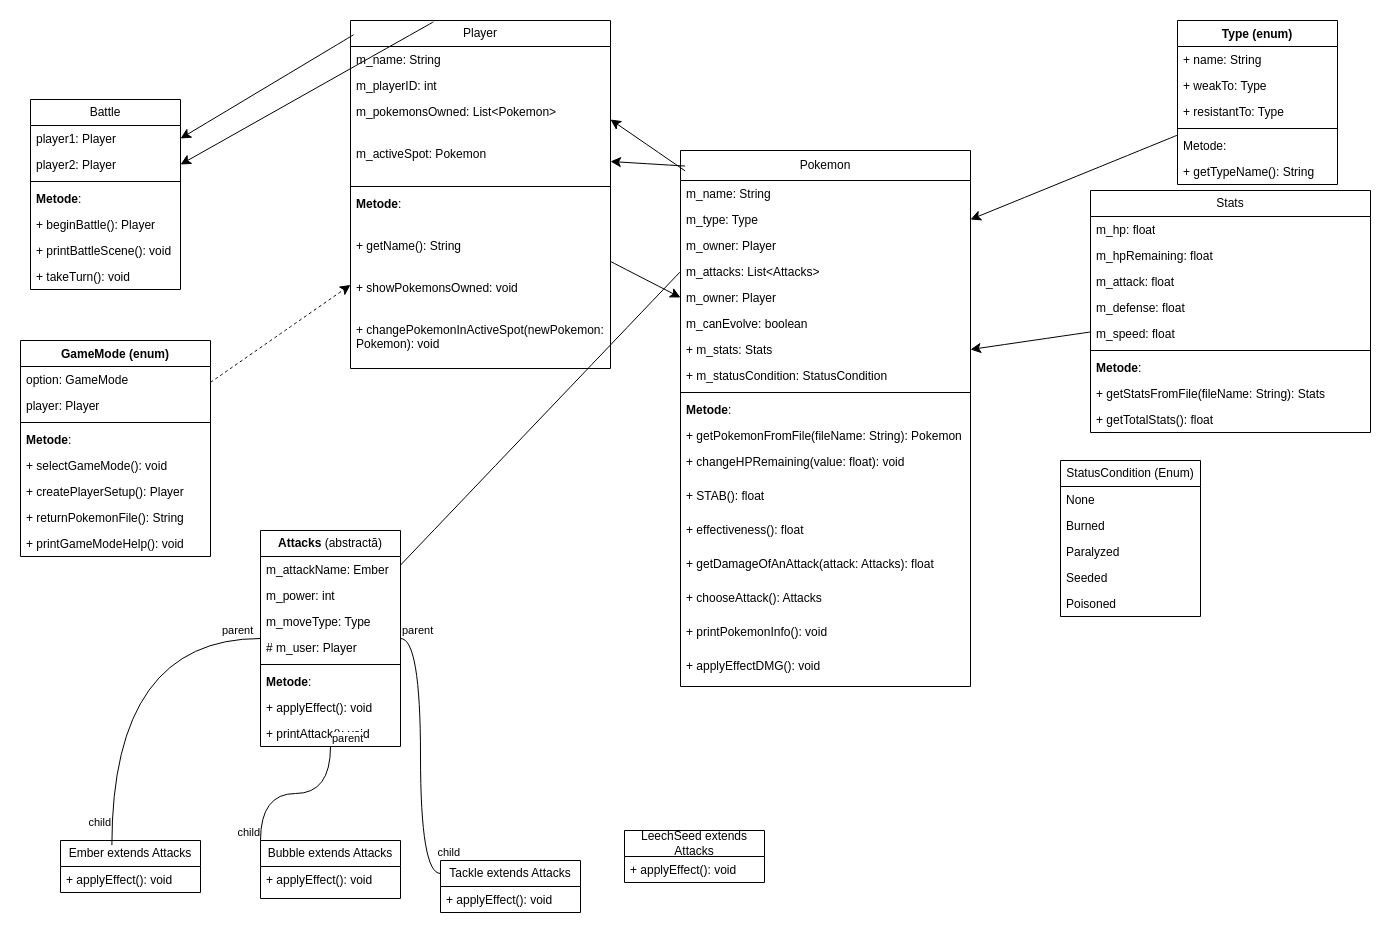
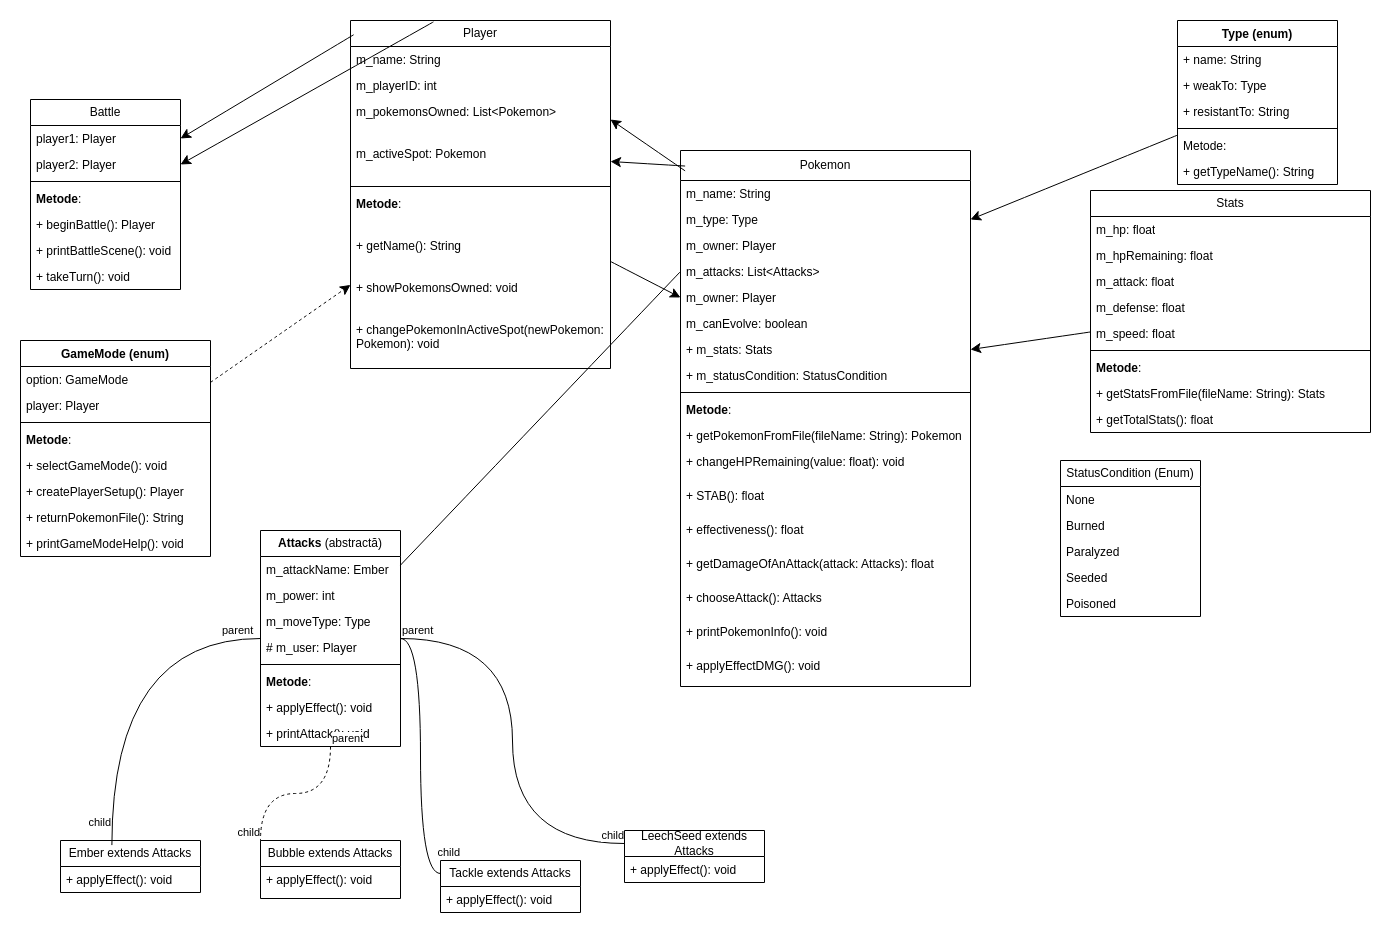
(1241, 113) -> (1246, 113)
none -> (513, 743)
(297, 793) -> (297, 793)
